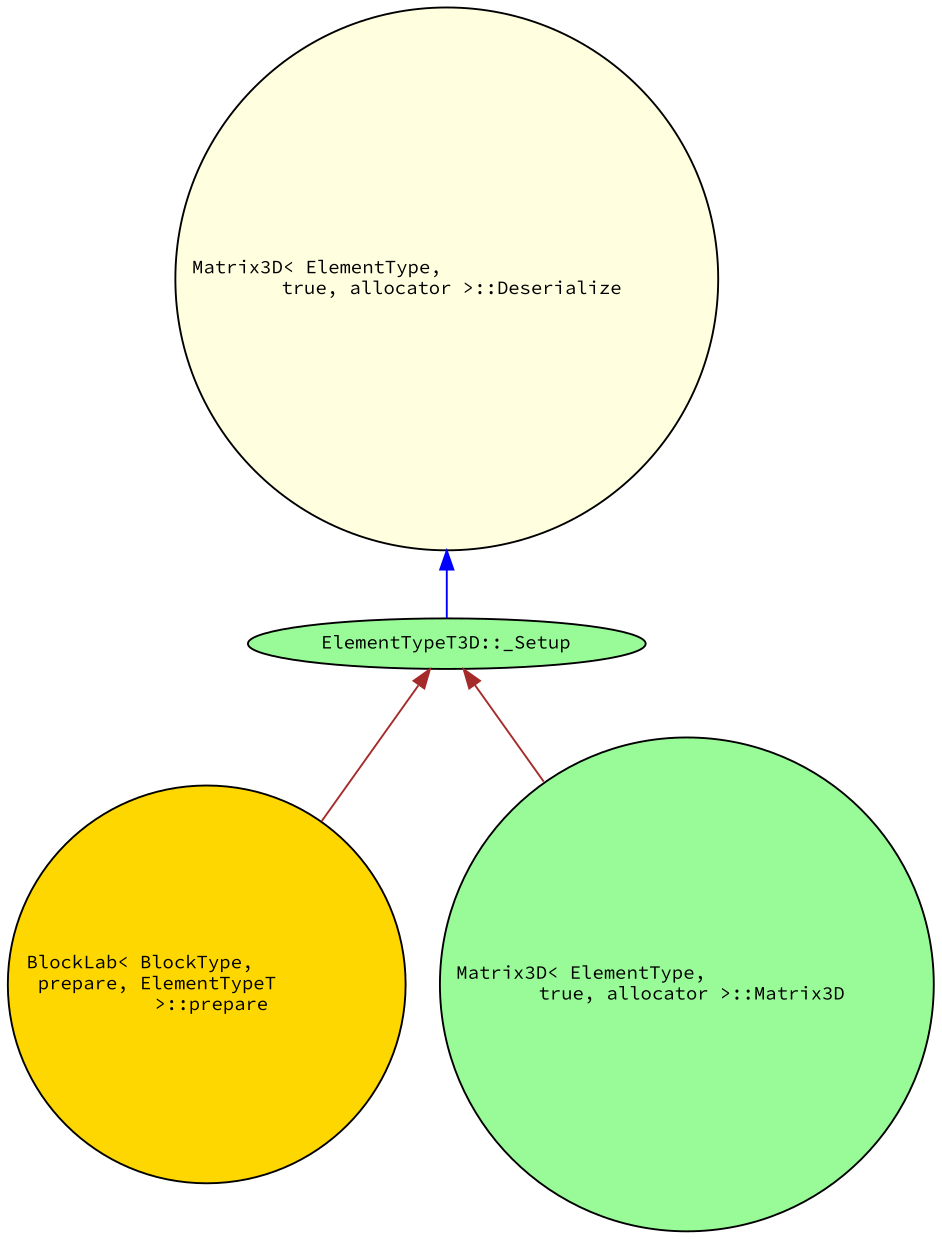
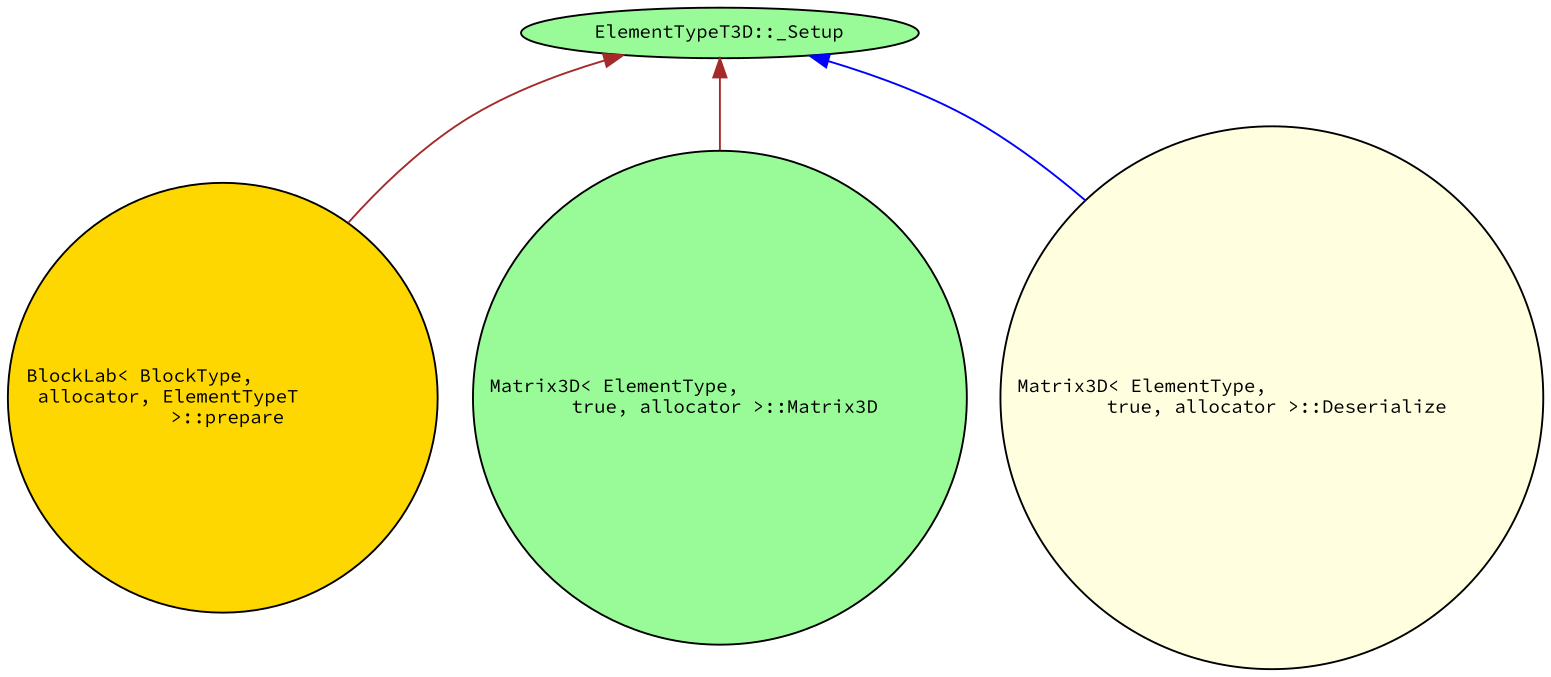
(447, 594) -> (965, 115)
(207, 984) -> (223, 398)
